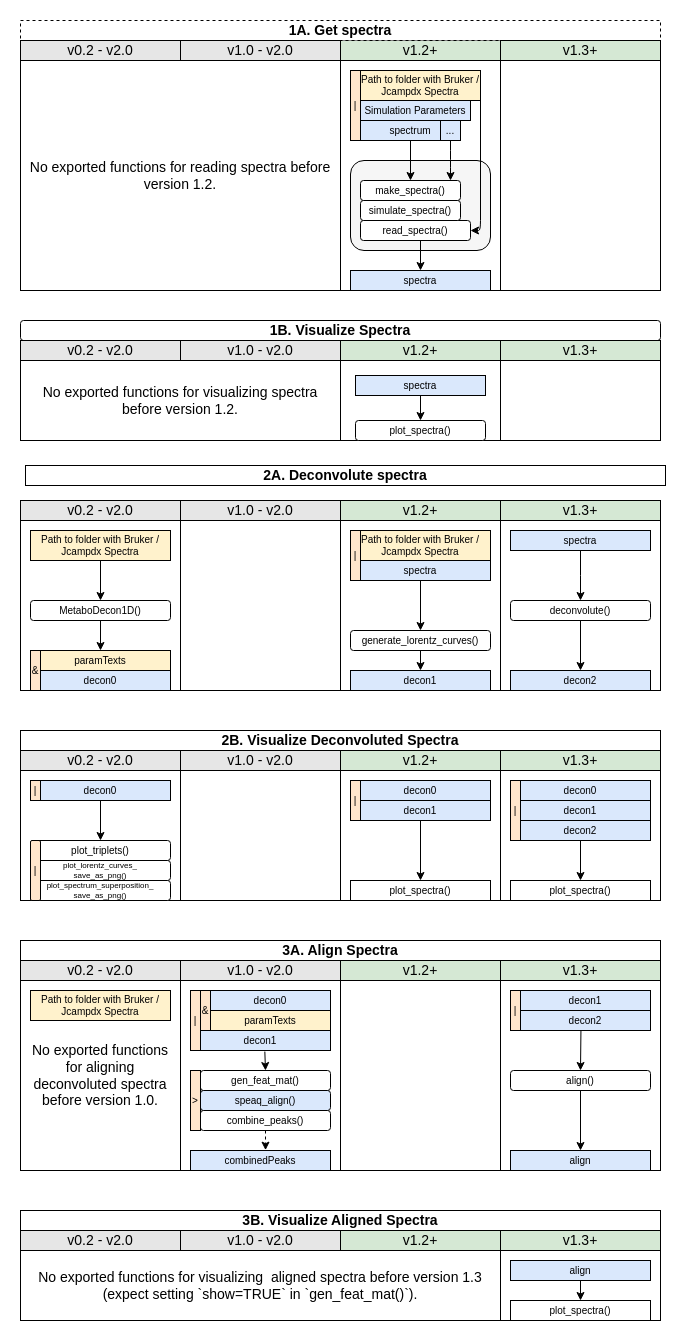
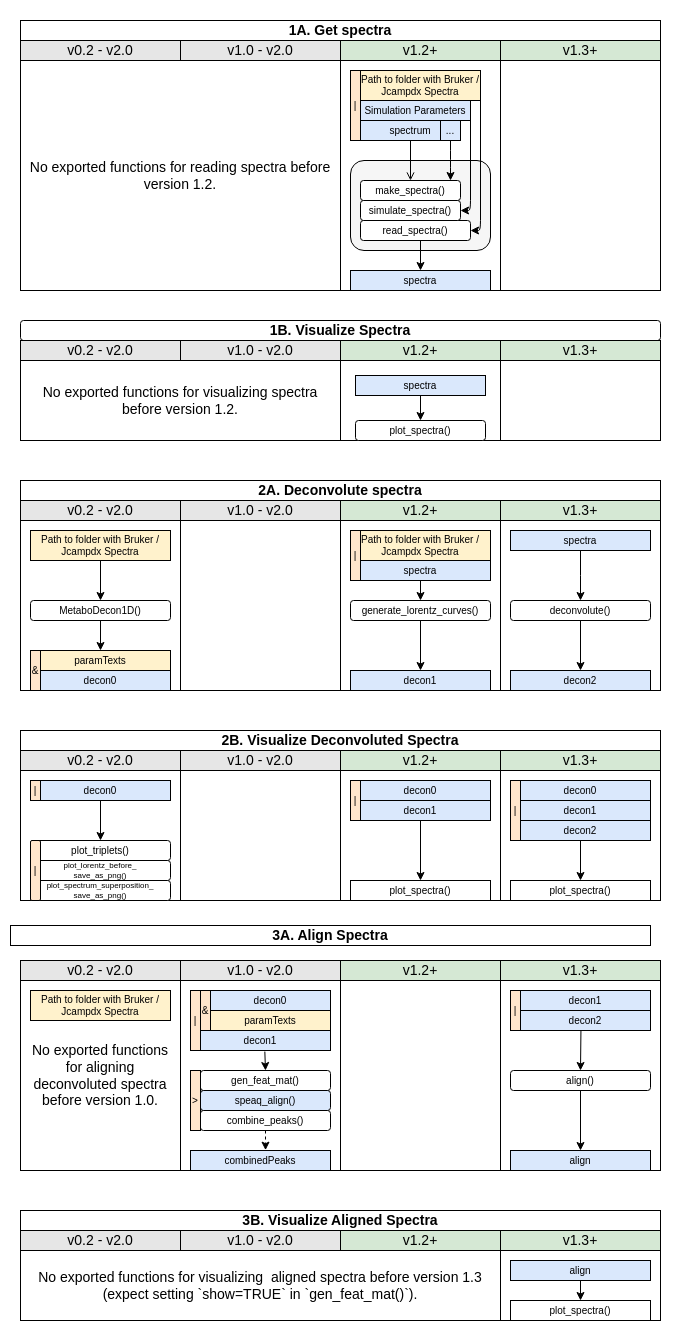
(341, 31) -> (341, 31)
none -> (471, 166)
(411, 172) -> (411, 174)
(346, 476) -> (341, 491)
(421, 641) -> (421, 611)
(101, 871) -> (101, 871)
(341, 951) -> (331, 936)
